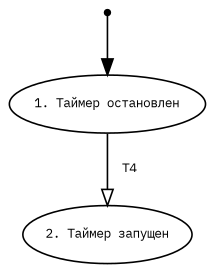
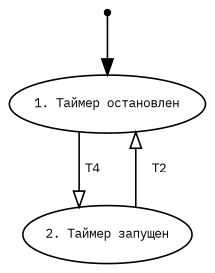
none -> (136, 178)
